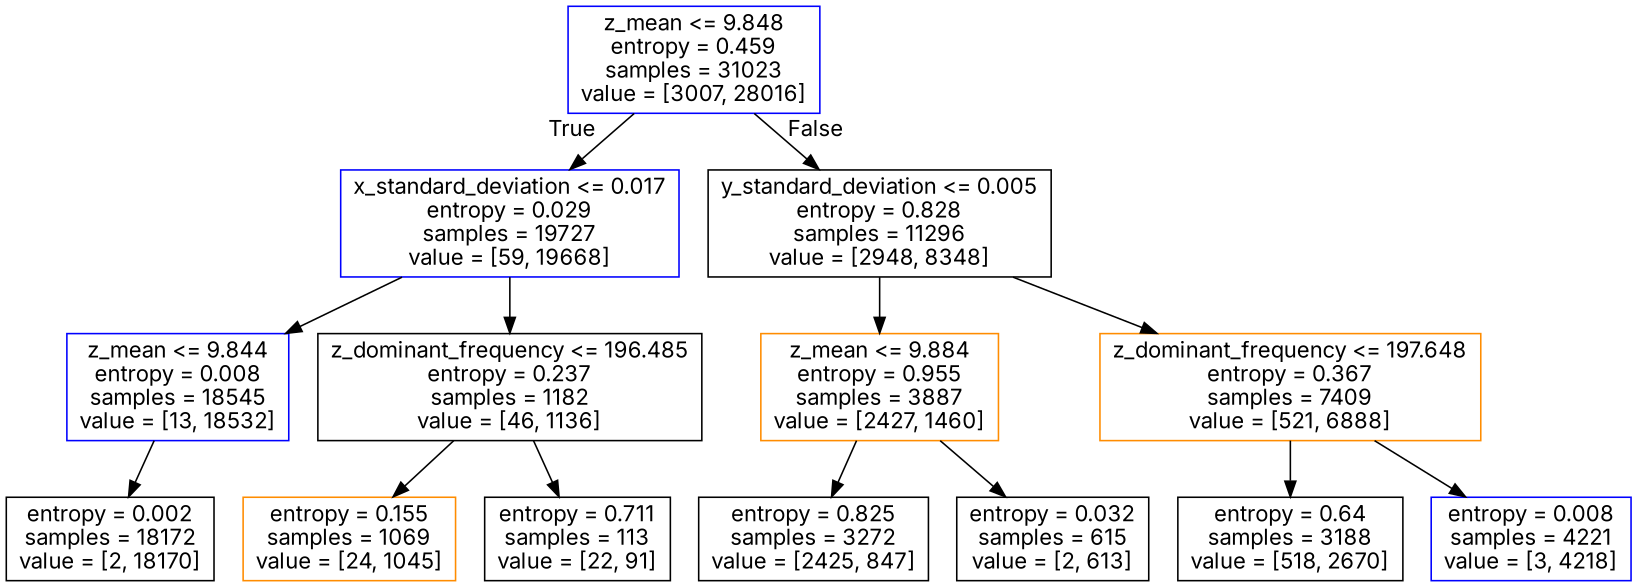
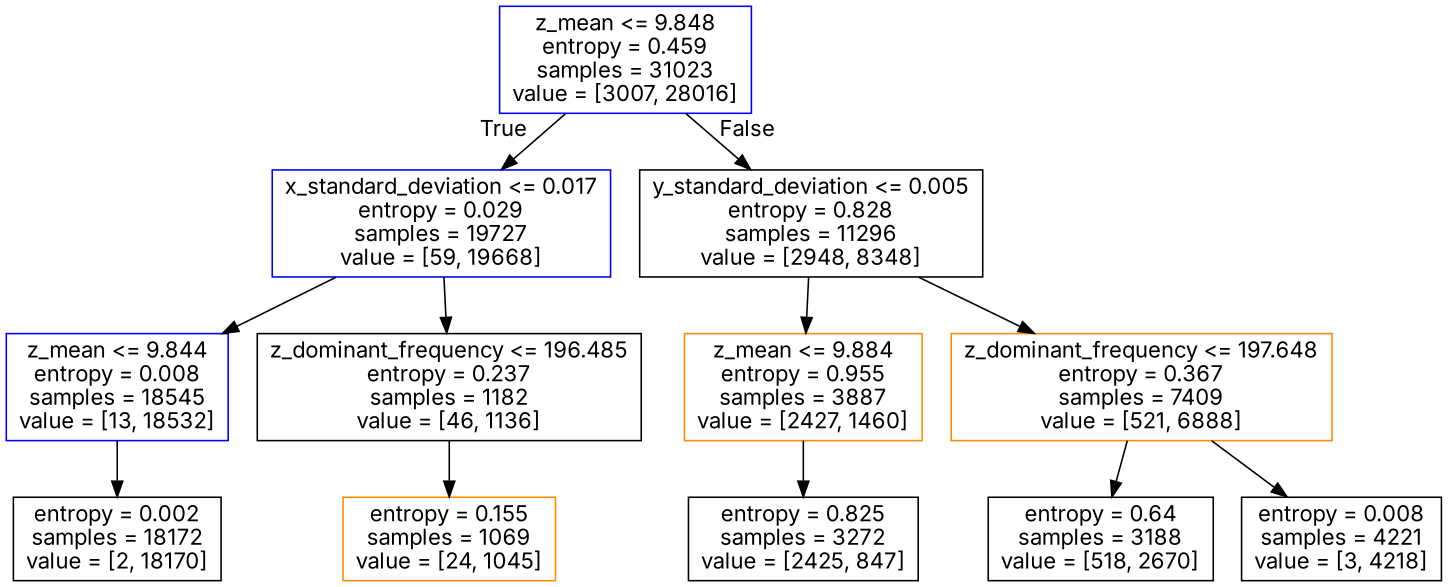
(578, 539) -> none
(1053, 539) -> none
(1531, 539) -> (1342, 539)
